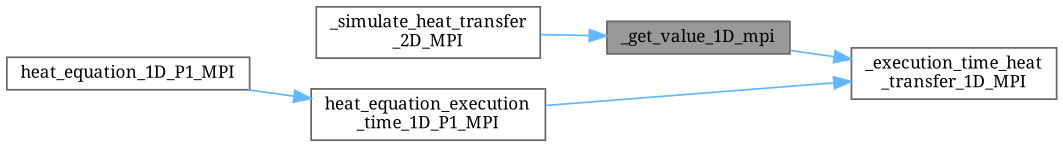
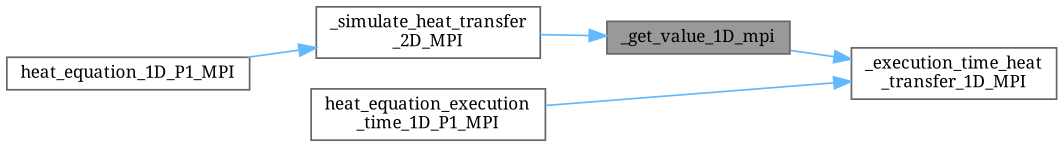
(271, 93) -> (273, 54)
